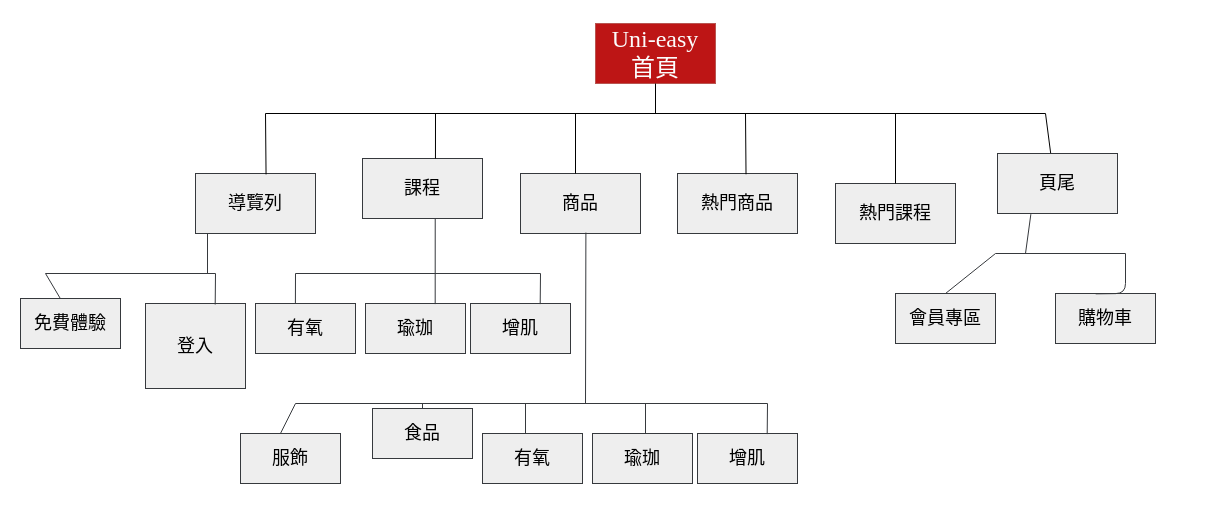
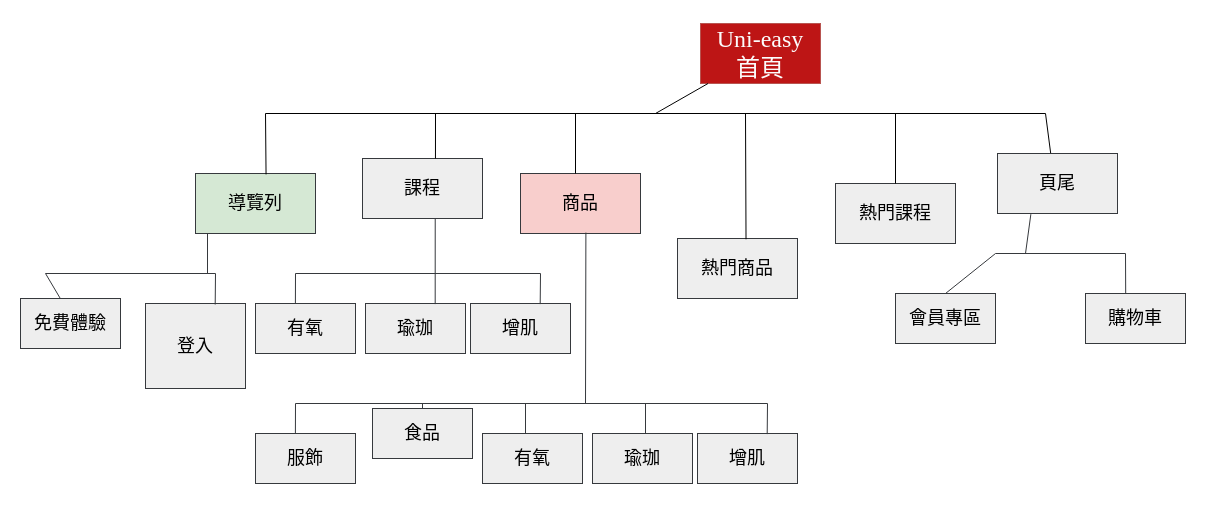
(656, 54) -> (761, 54)
(256, 204) -> (256, 204)
(581, 204) -> (581, 204)
(738, 204) -> (738, 269)
(1106, 319) -> (1136, 319)
(291, 459) -> (306, 459)
